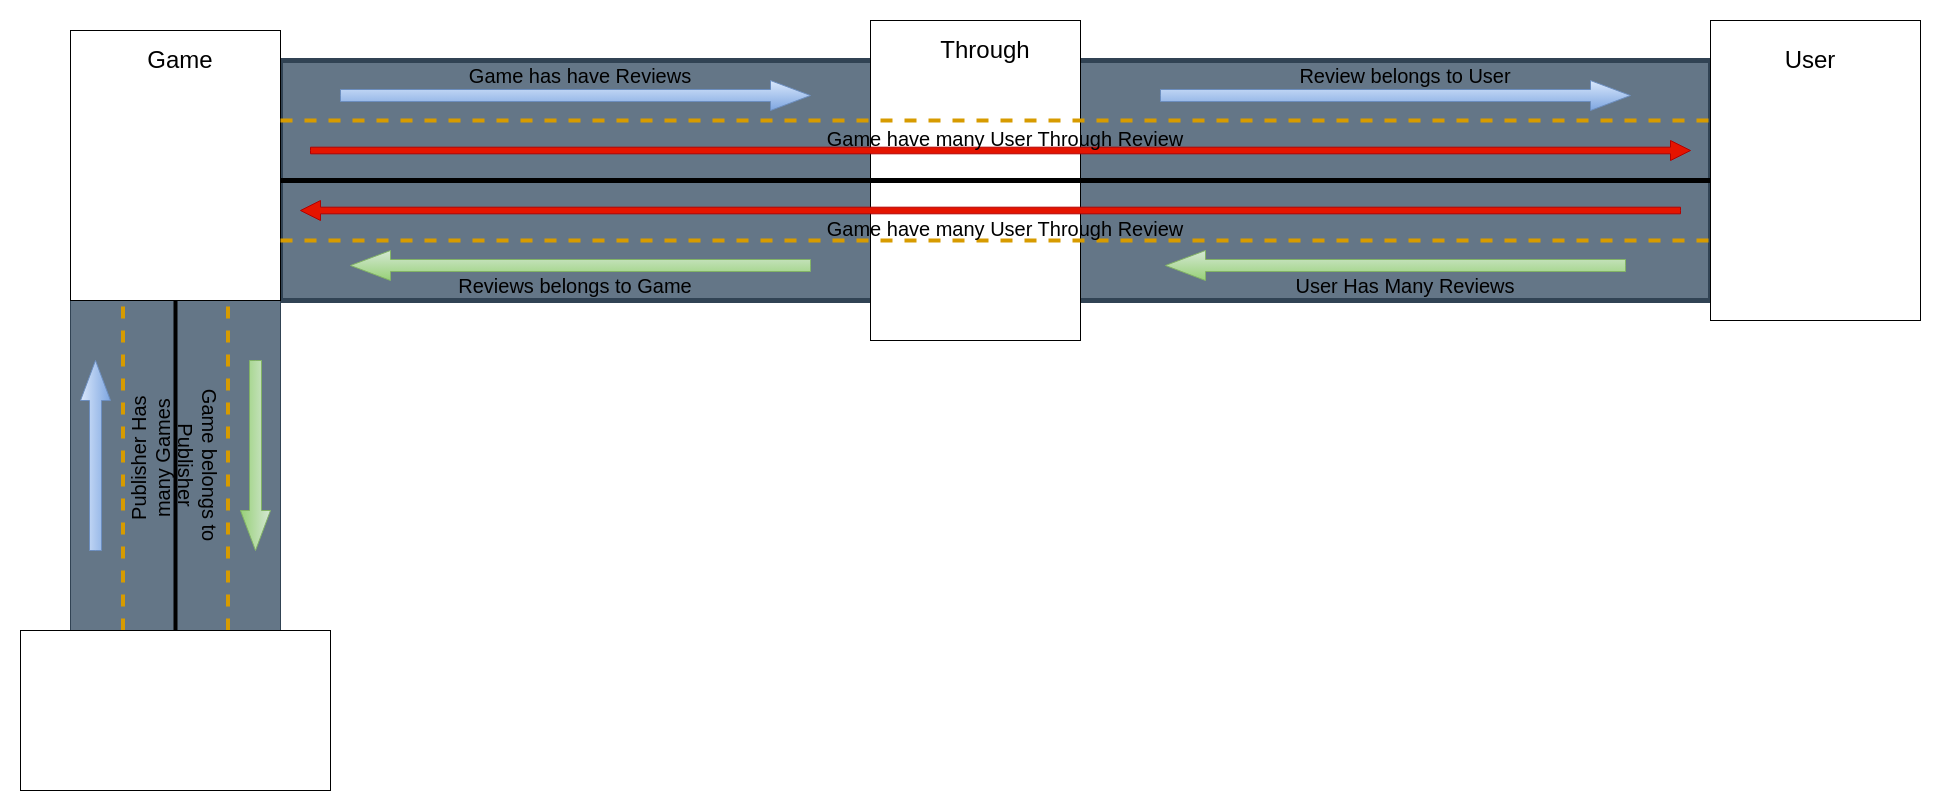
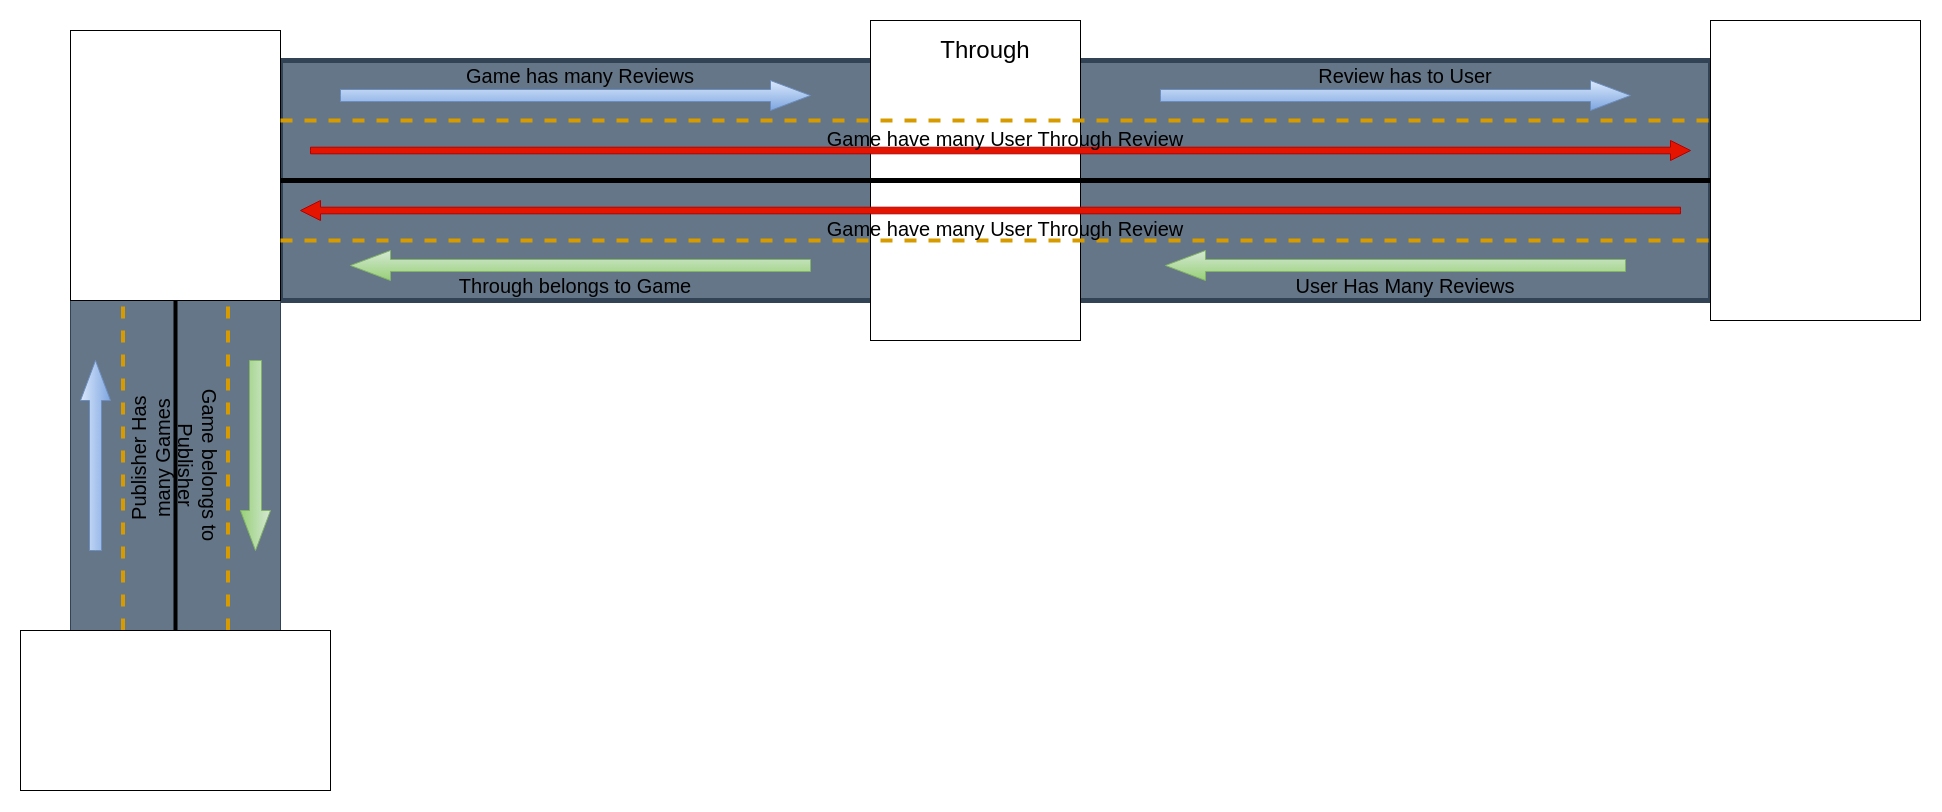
(181, 61) -> none
(1811, 61) -> none
(581, 76) -> (581, 76)
(1406, 76) -> (1406, 76)
(576, 286) -> (576, 286)
